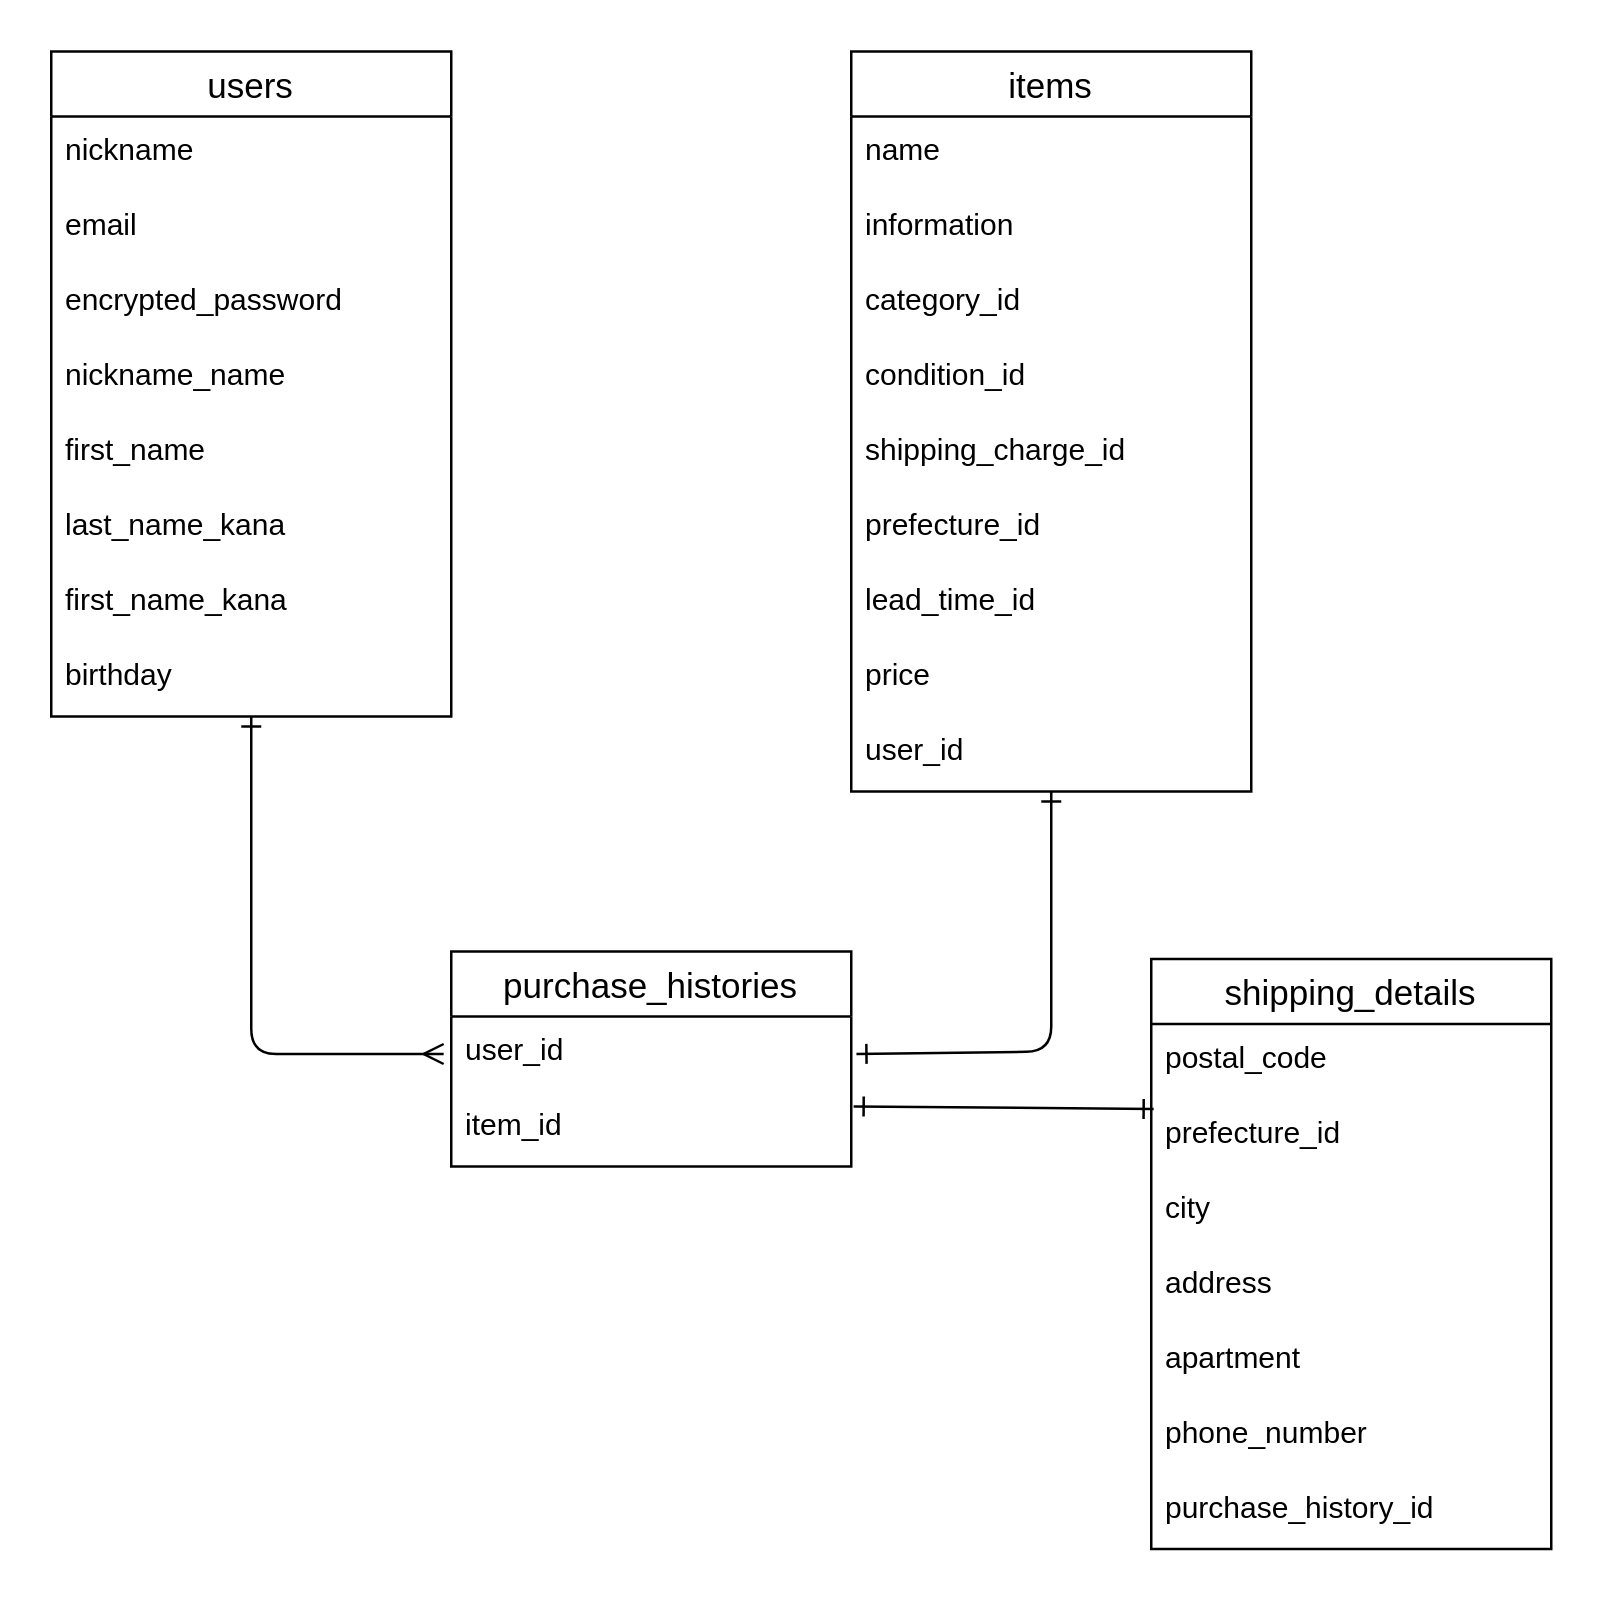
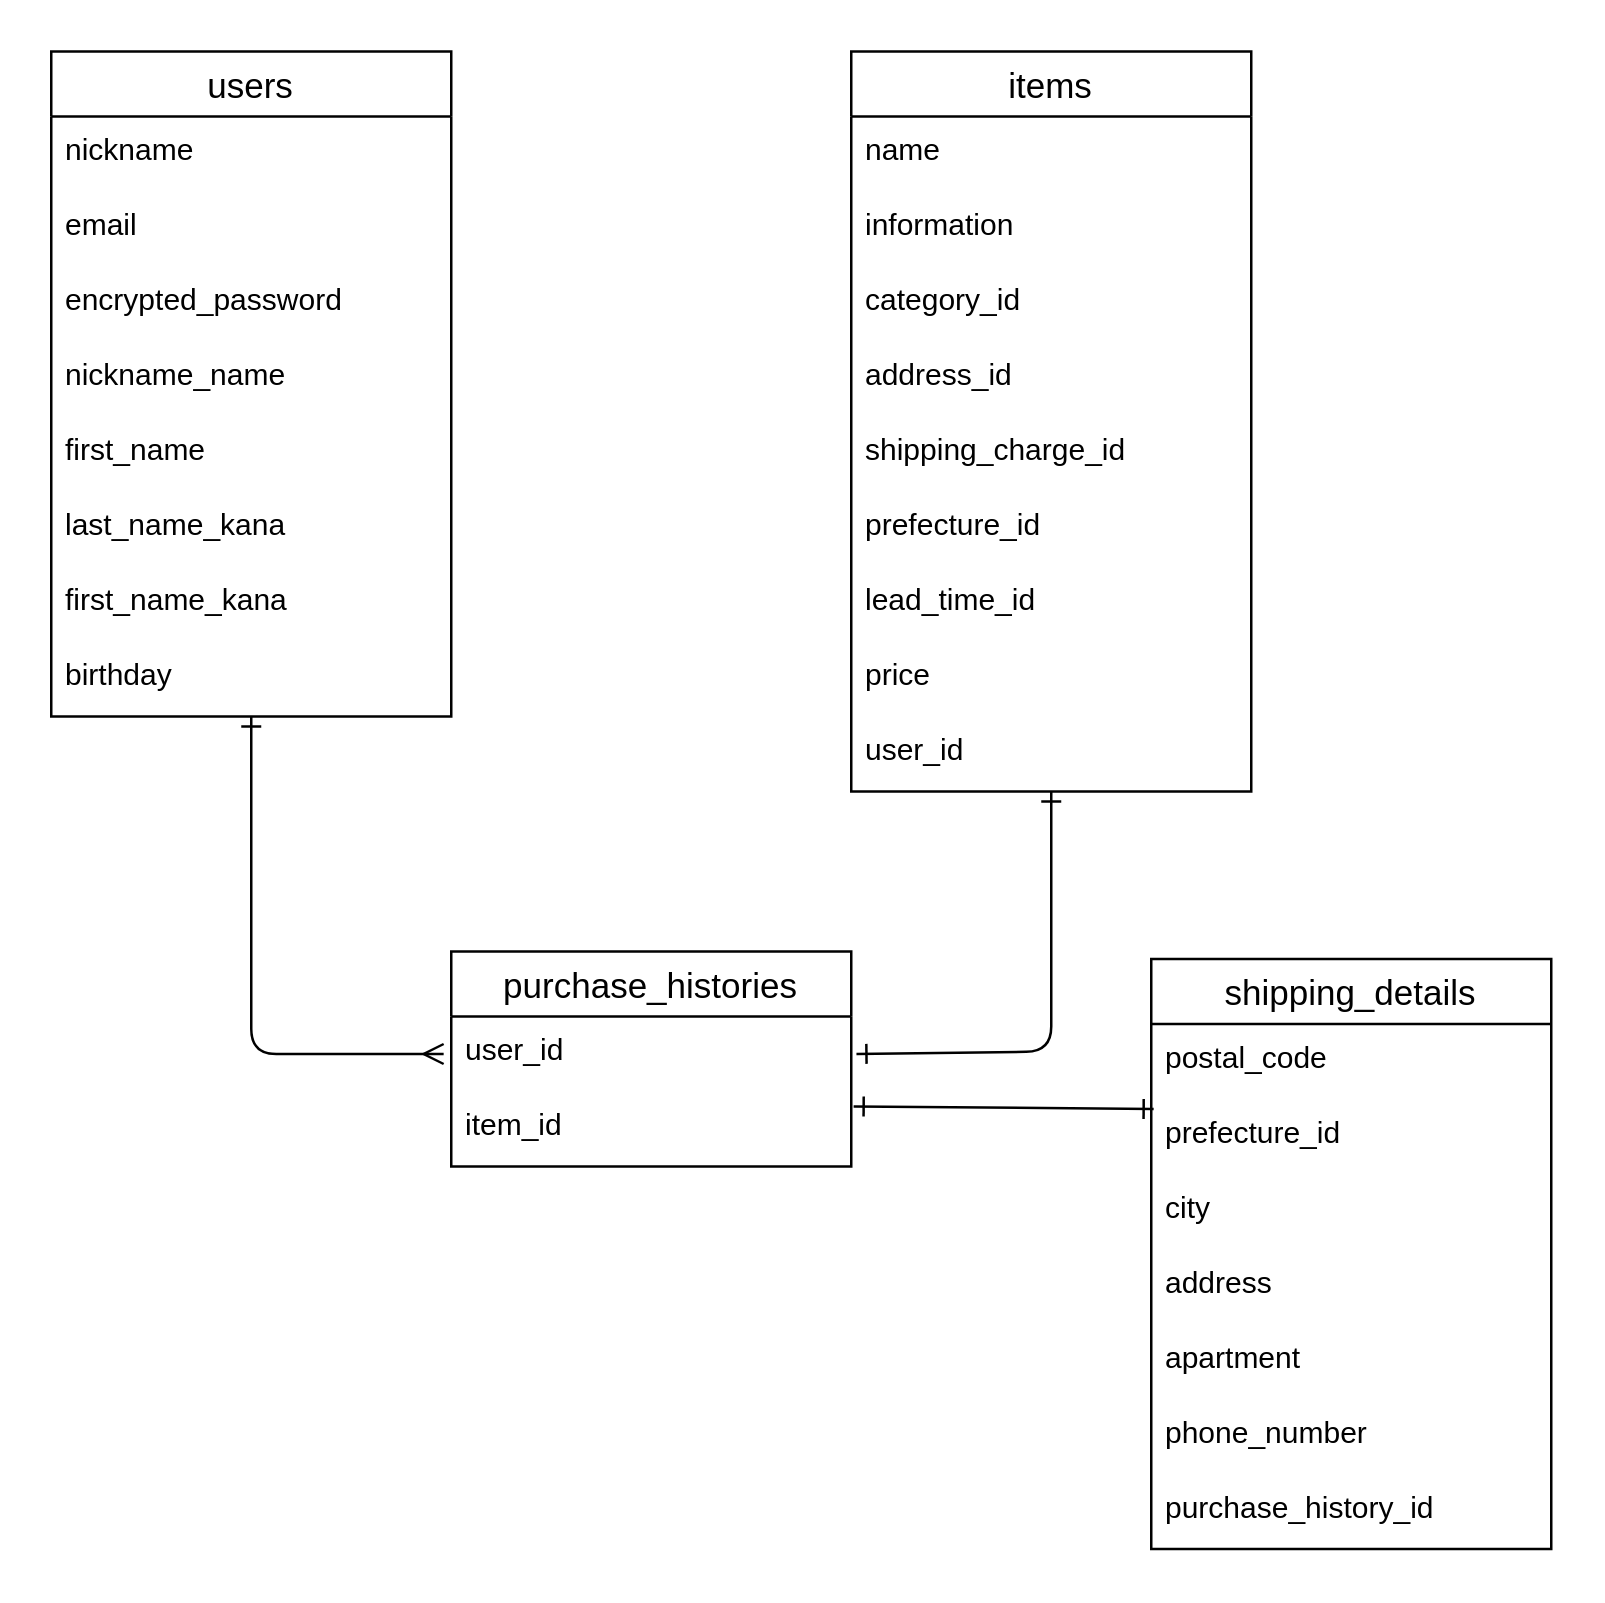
(954, 375) -> (945, 375)
